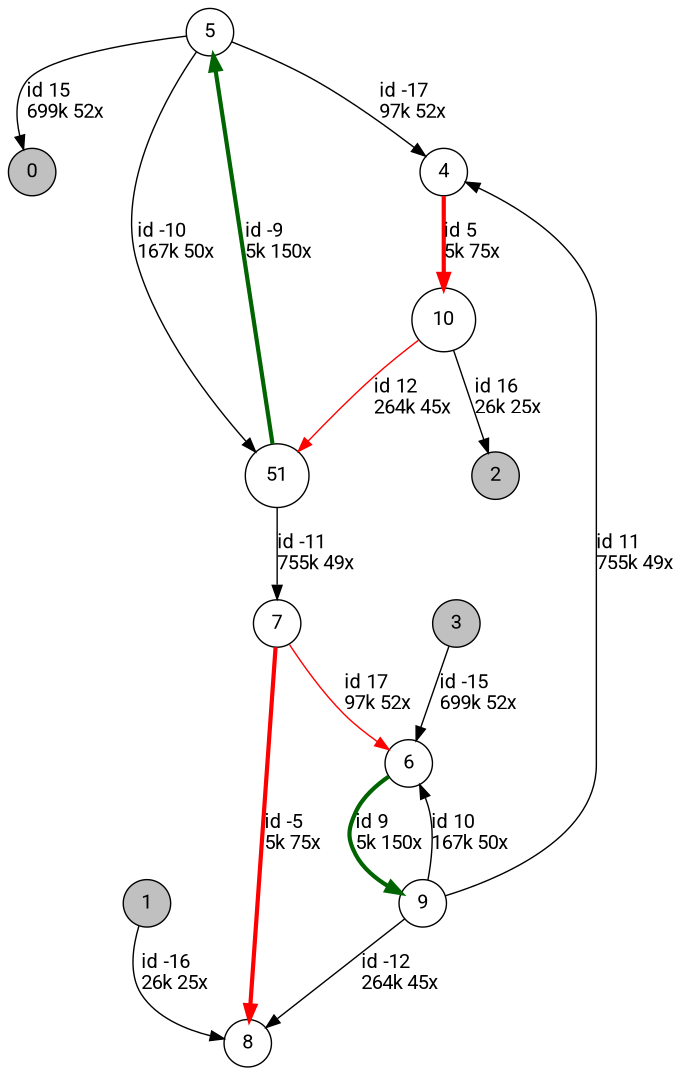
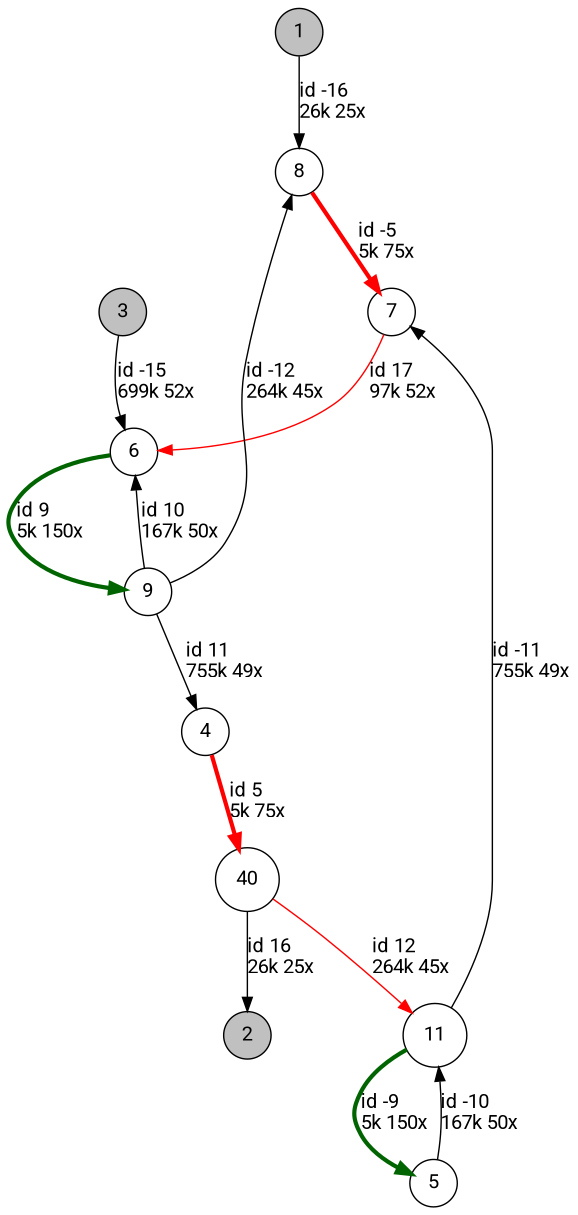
(327, 87) -> none
(32, 172) -> none
(444, 320) -> (247, 880)
(277, 476) -> (435, 1035)
(263, 826) -> (341, 236)
